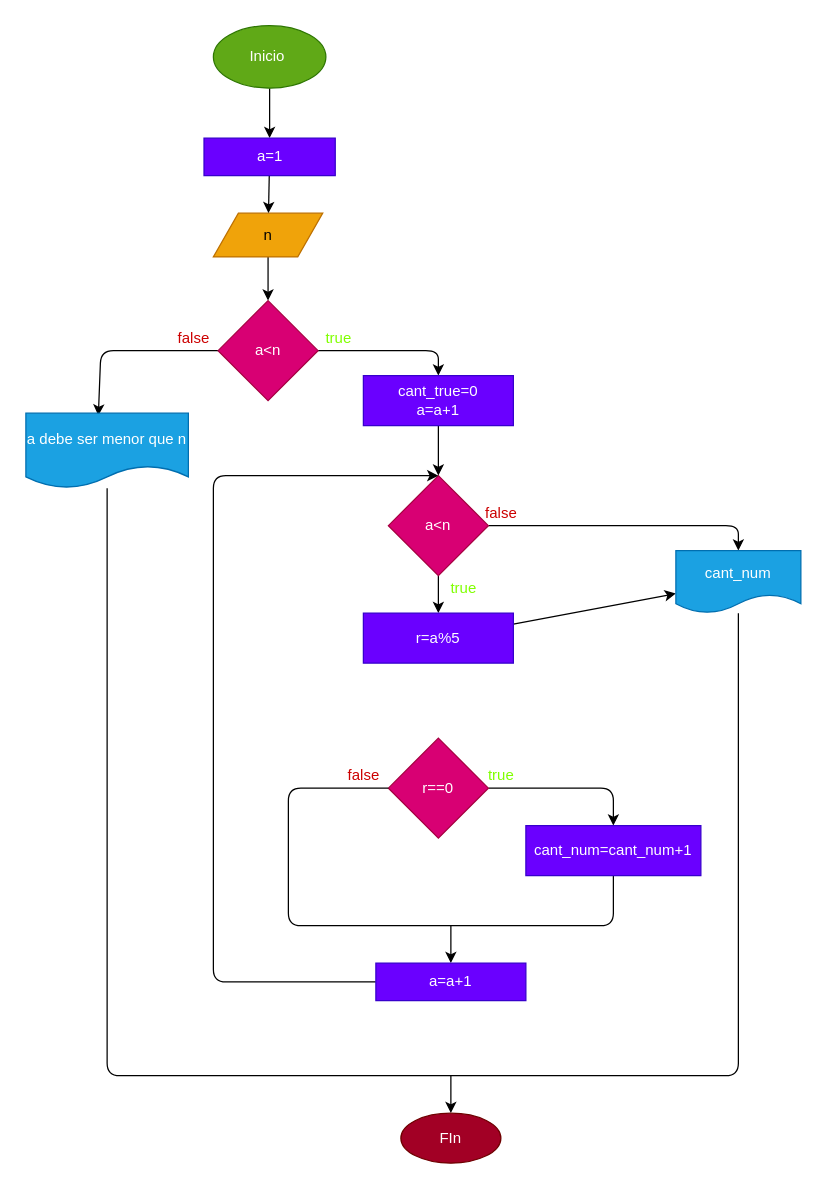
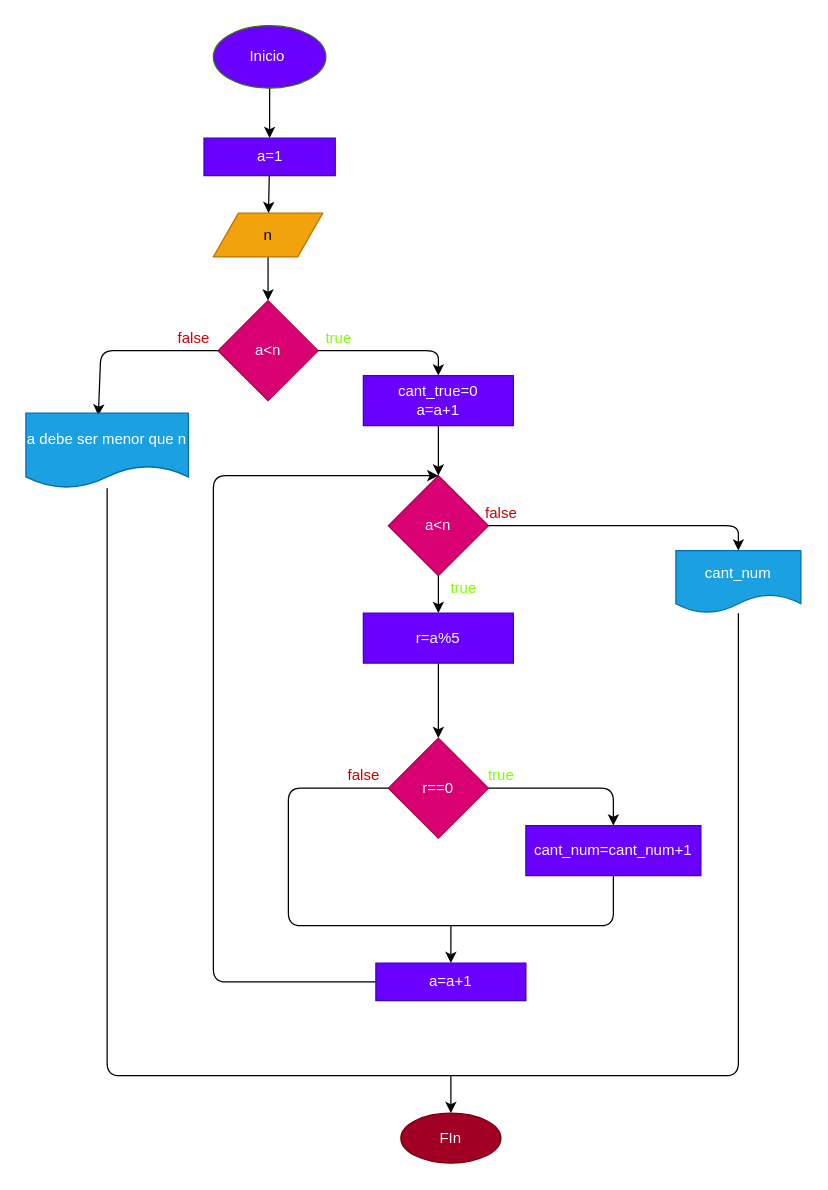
(269, 57) -> (269, 57)
(590, 610) -> (438, 696)
